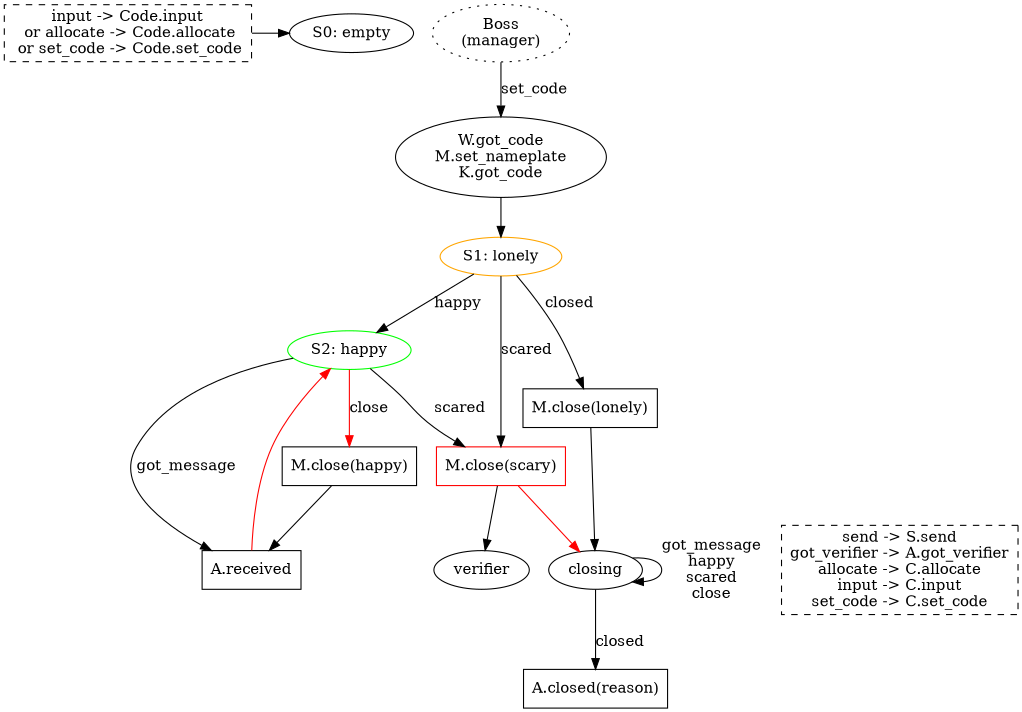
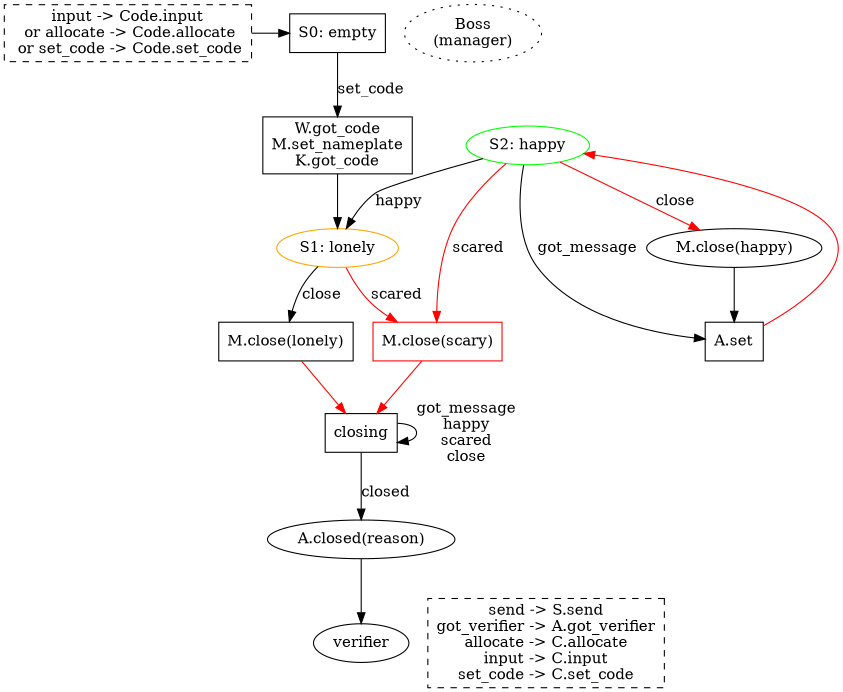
(352, 33) -> (338, 33)
(501, 84) -> (338, 80)
(501, 157) -> (338, 145)
(430, 300) -> (412, 179)
(570, 303) -> (322, 295)
(501, 356) -> (364, 295)
(411, 407) -> (453, 229)
(349, 466) -> (734, 248)
(593, 483) -> (320, 383)
(492, 513) -> (361, 586)
(252, 570) -> (734, 342)
(596, 570) -> (361, 433)
(596, 689) -> (361, 539)
